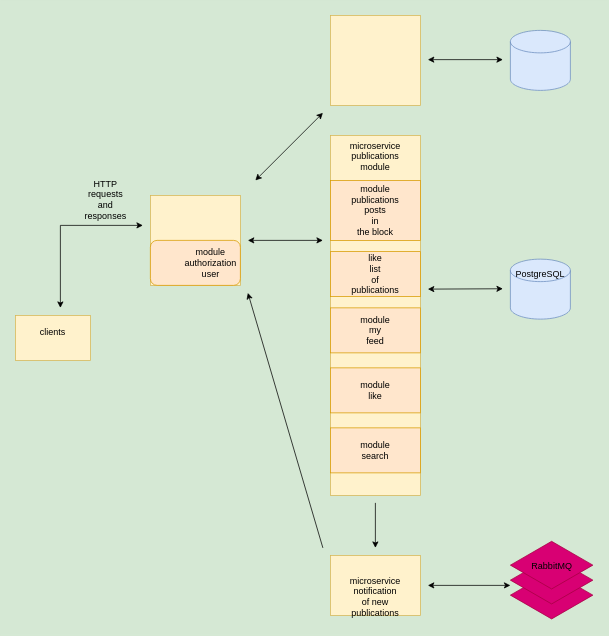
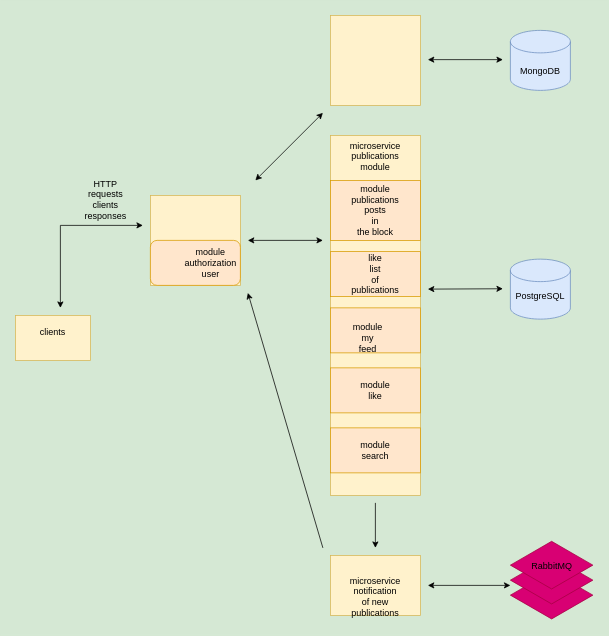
none -> (540, 72)
(106, 205) -> (106, 205)
(540, 274) -> (540, 297)
(375, 330) -> (368, 338)
